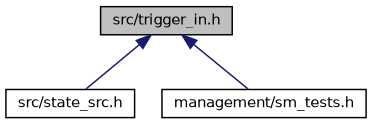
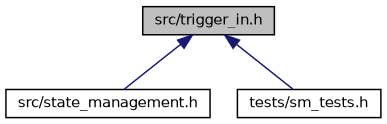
(70, 104) -> (108, 104)
(264, 104) -> (309, 104)
